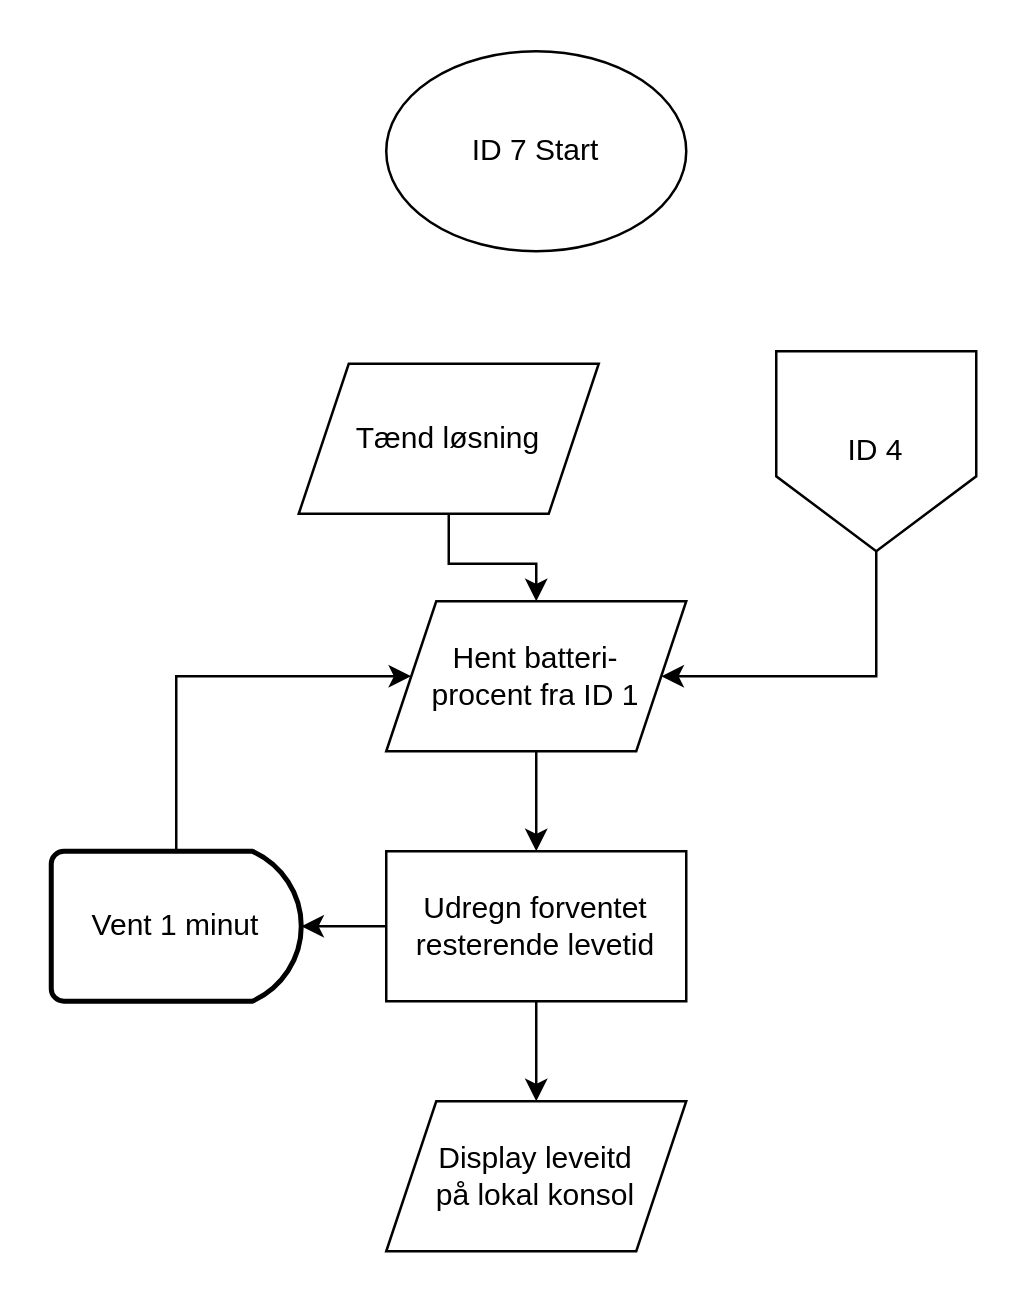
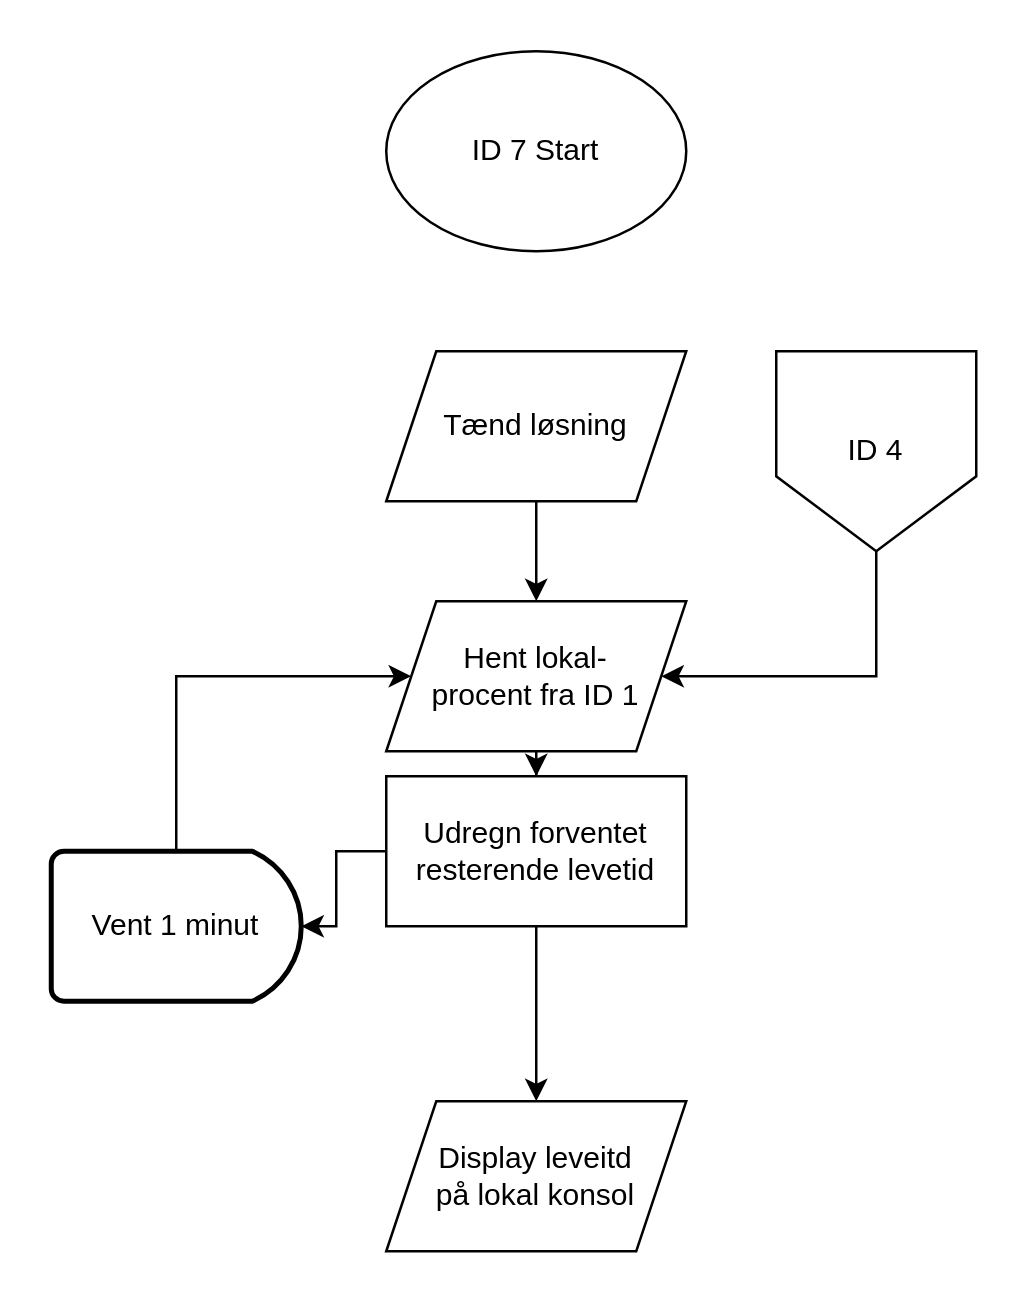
(449, 439) -> (536, 426)
(536, 676) -> (536, 676)
(536, 926) -> (536, 851)
